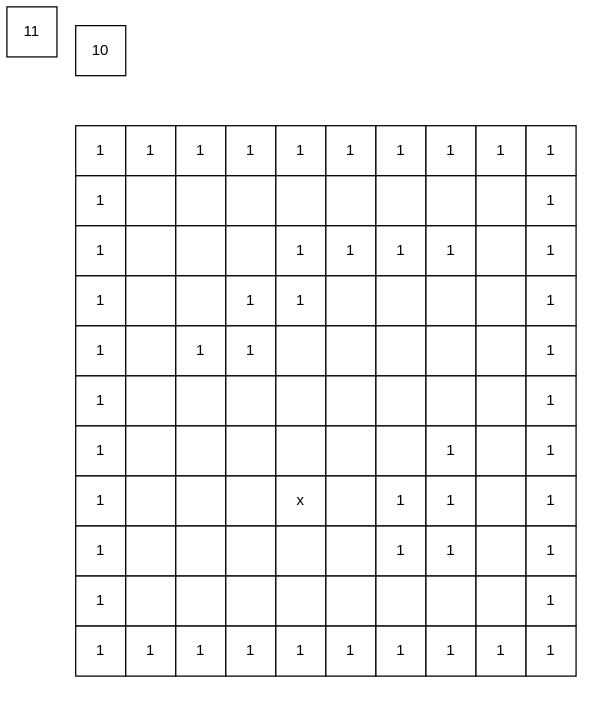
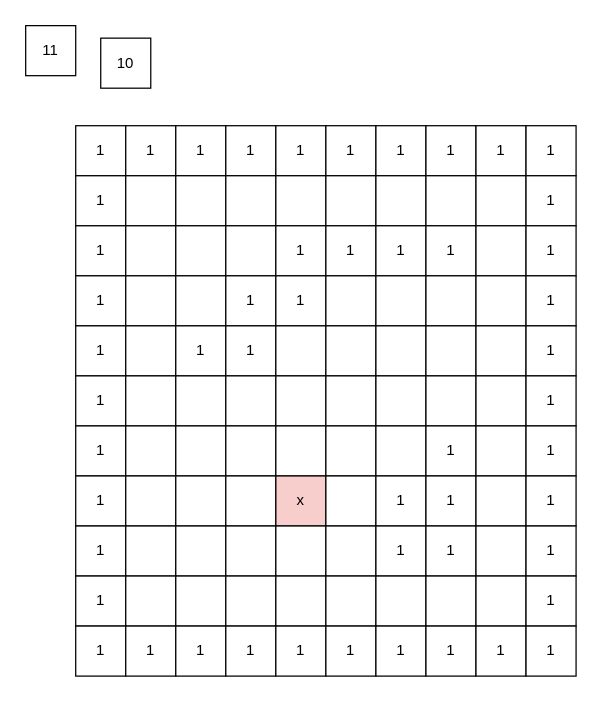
(32, 32) -> (51, 51)
(101, 51) -> (126, 63)
(301, 501) -> (301, 501)
